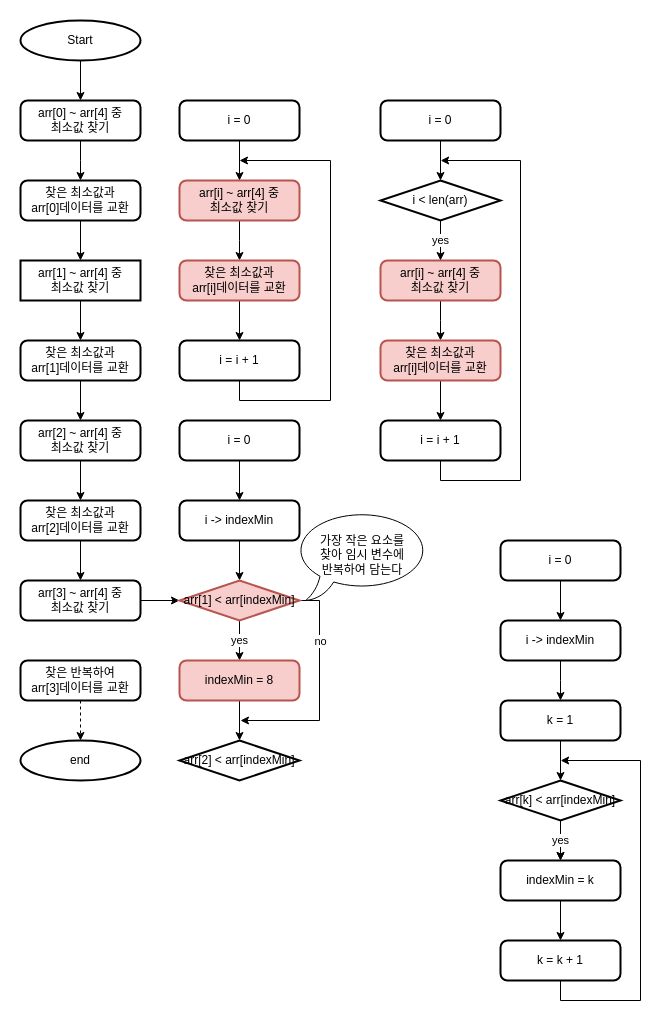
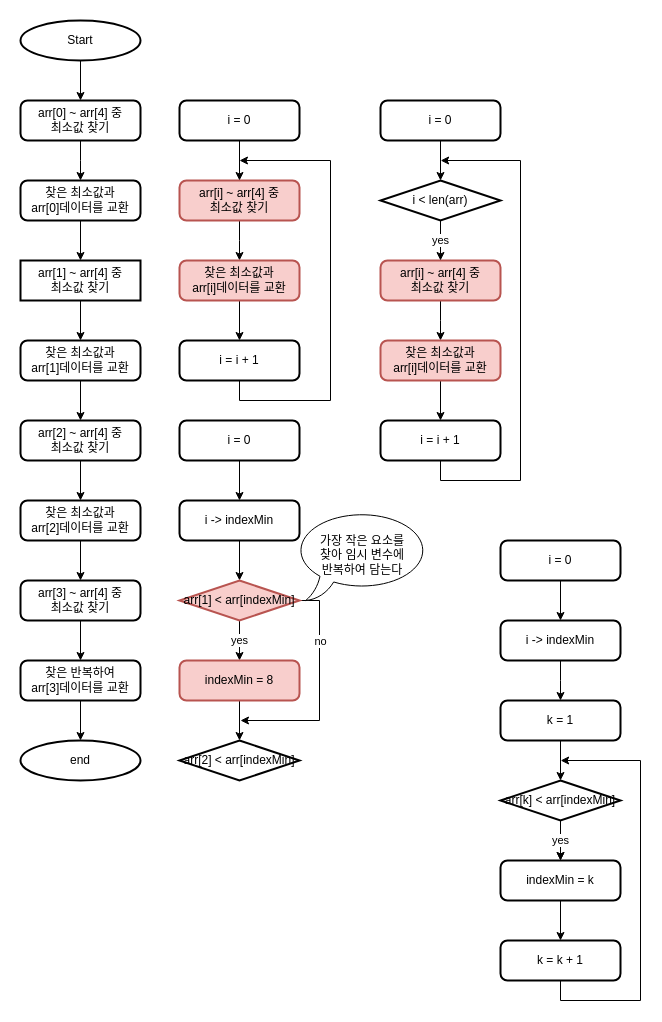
(158, 601) -> (81, 637)
(81, 717) -> (81, 717)
